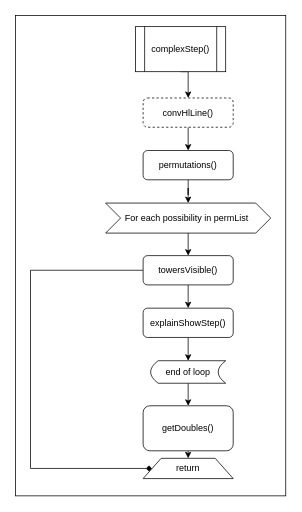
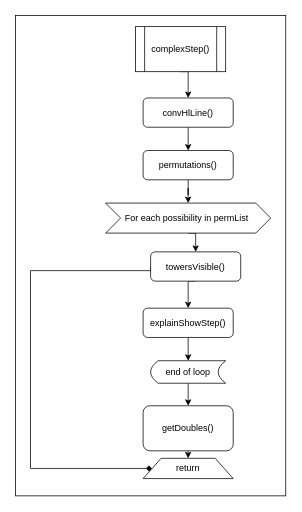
(188, 113) -> (188, 113)
(188, 270) -> (195, 266)
